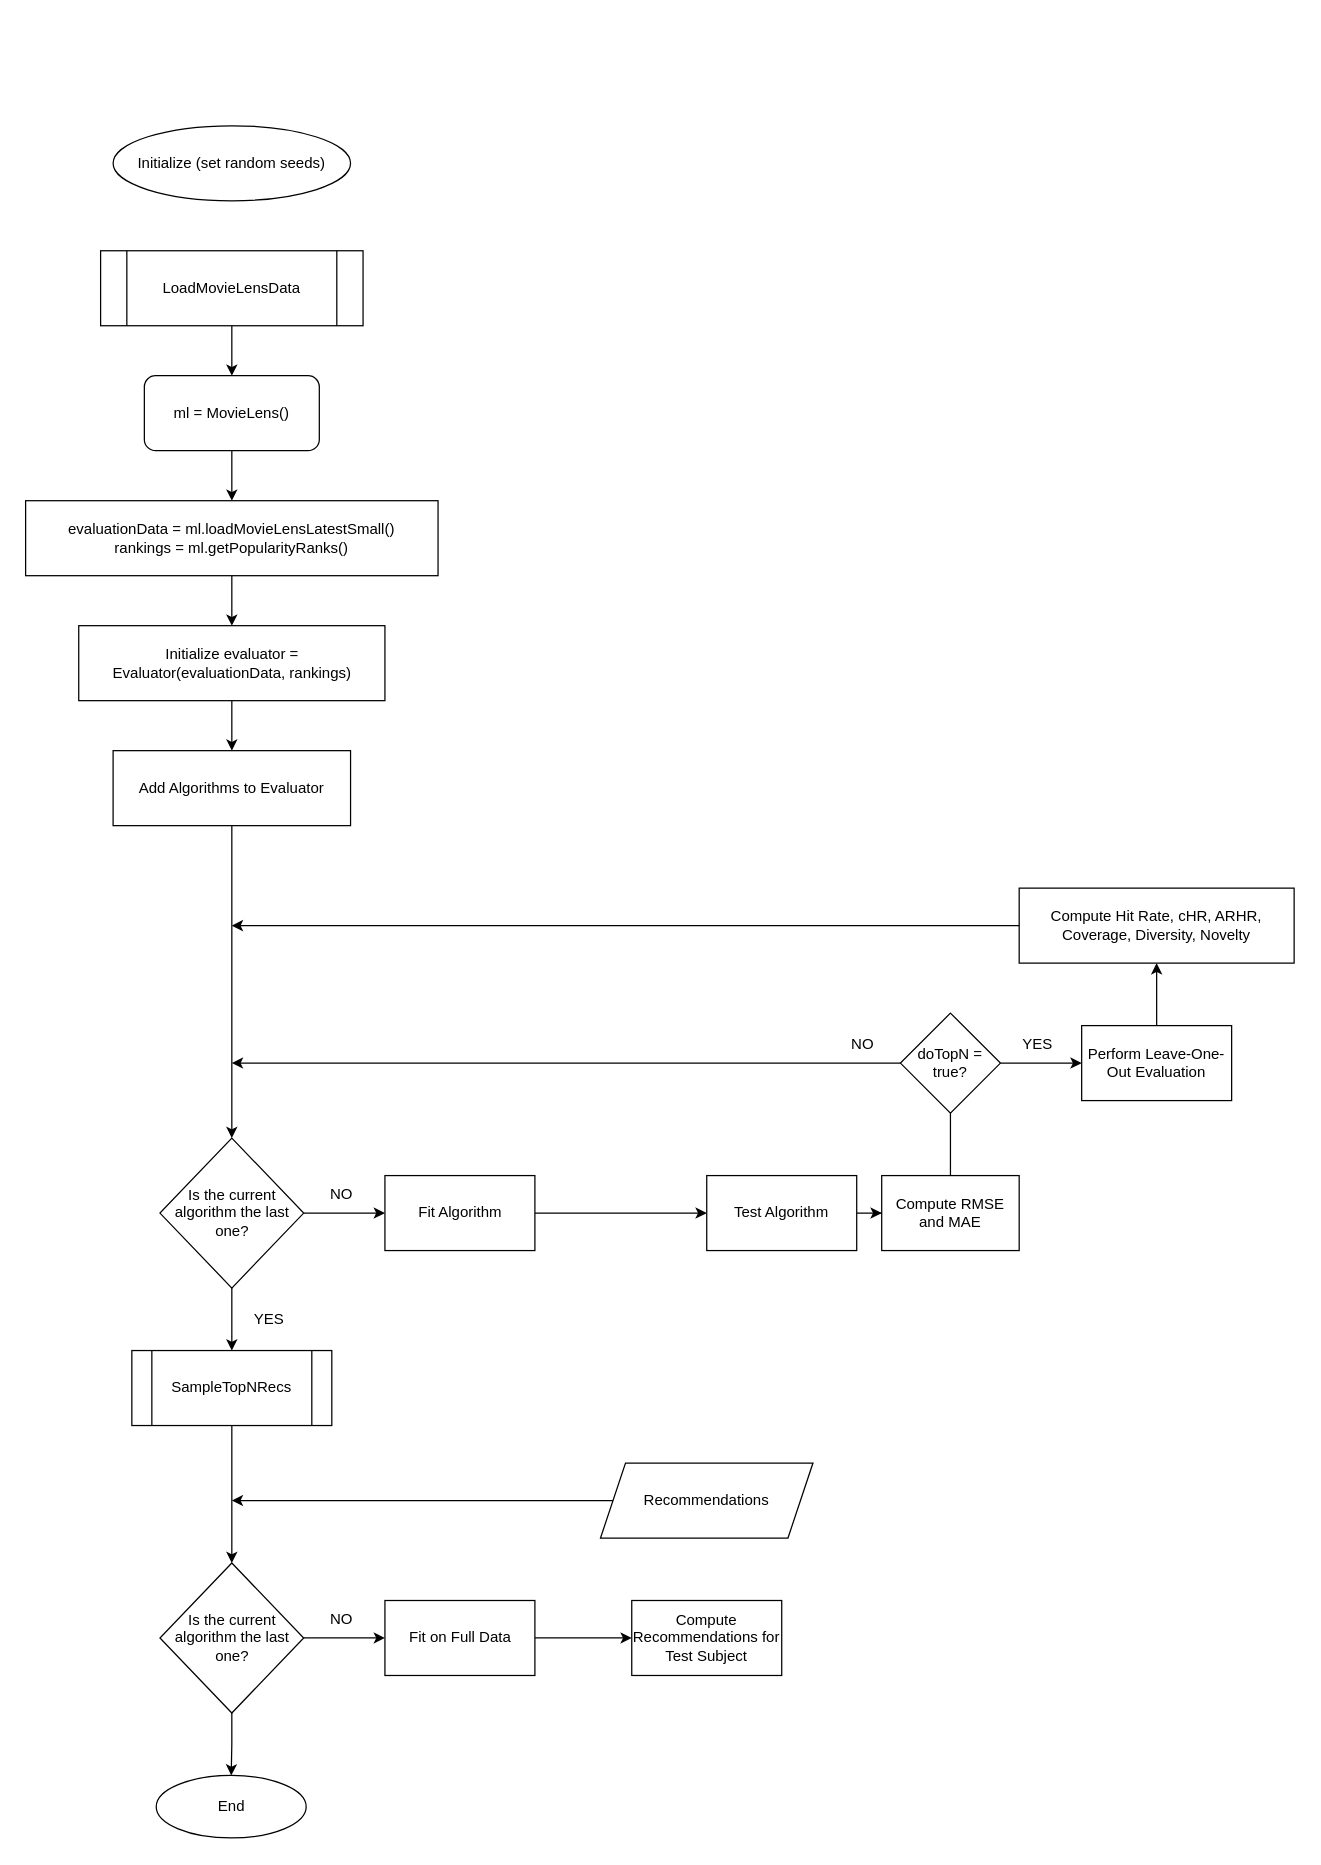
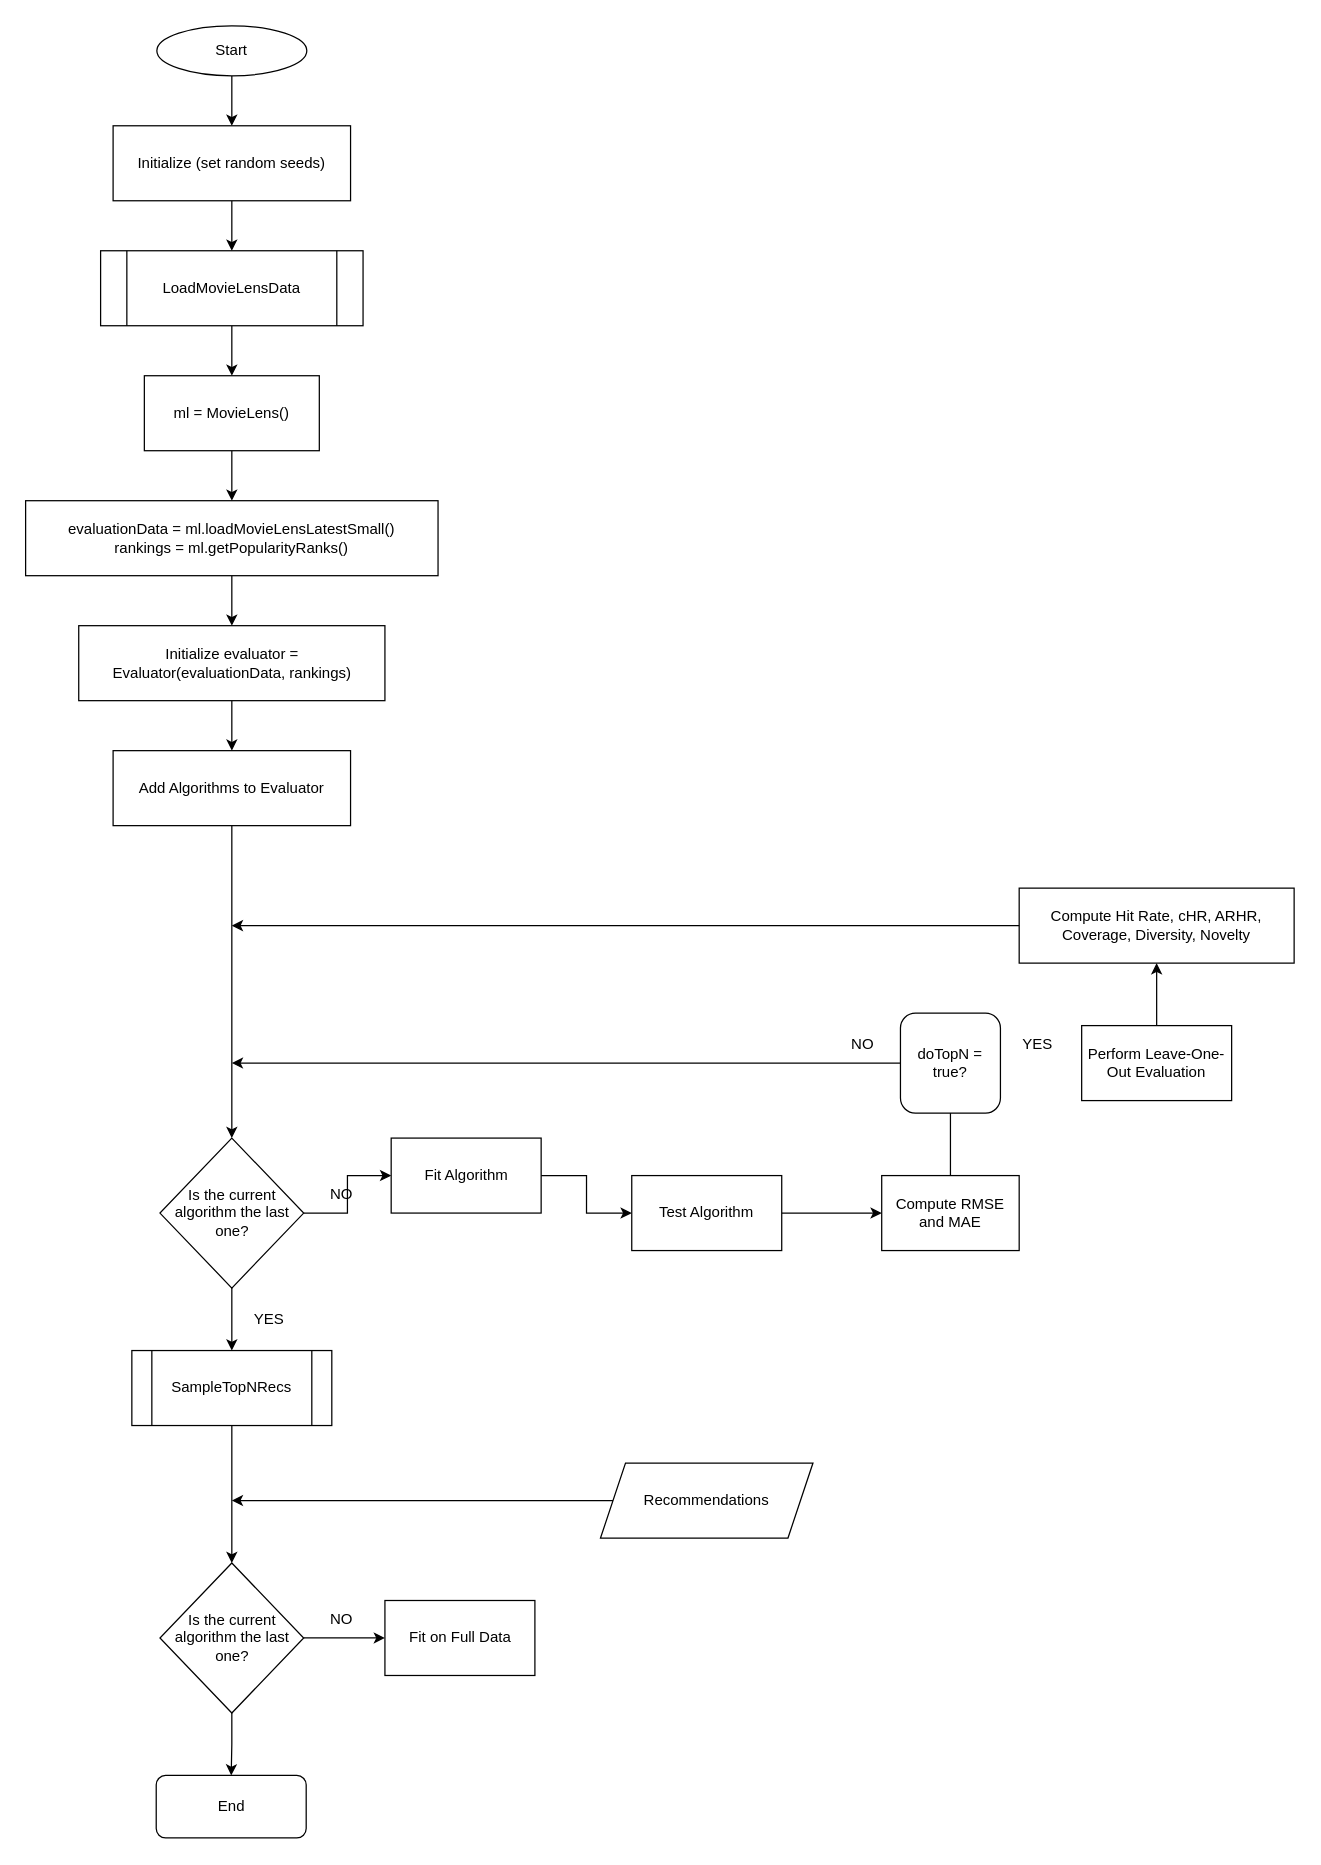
none -> (232, 51)
none -> (232, 97)
(232, 163) -> (232, 163)
none -> (232, 222)
(232, 413) -> (232, 413)
(951, 1063) -> (951, 1063)
(1037, 1063) -> none
(460, 1213) -> (466, 1176)
(782, 1213) -> (707, 1213)
(579, 1638) -> none
(707, 1638) -> none
(231, 1807) -> (231, 1807)
